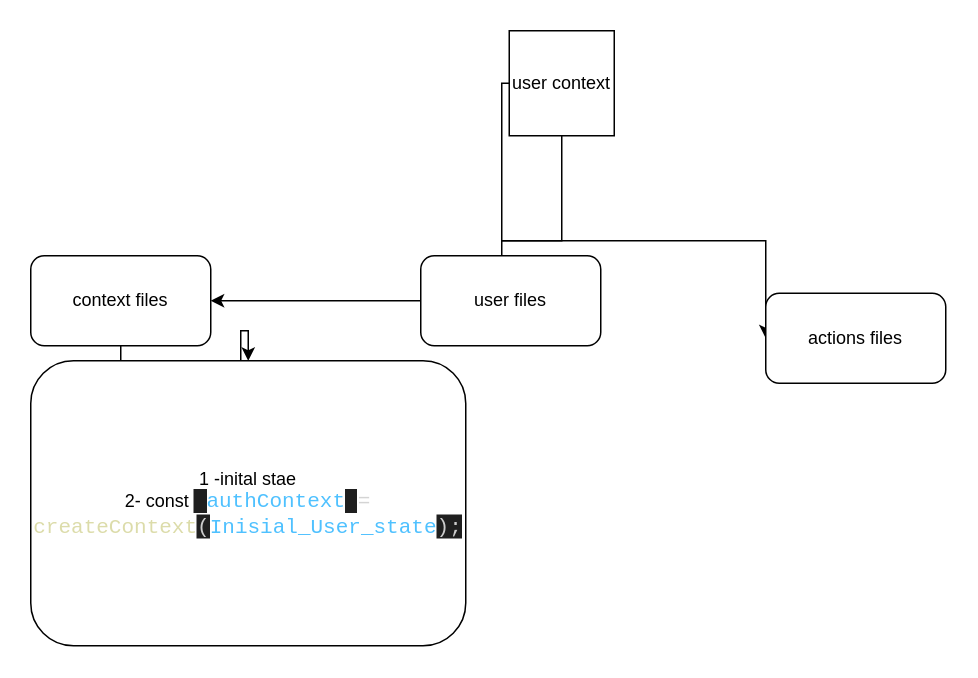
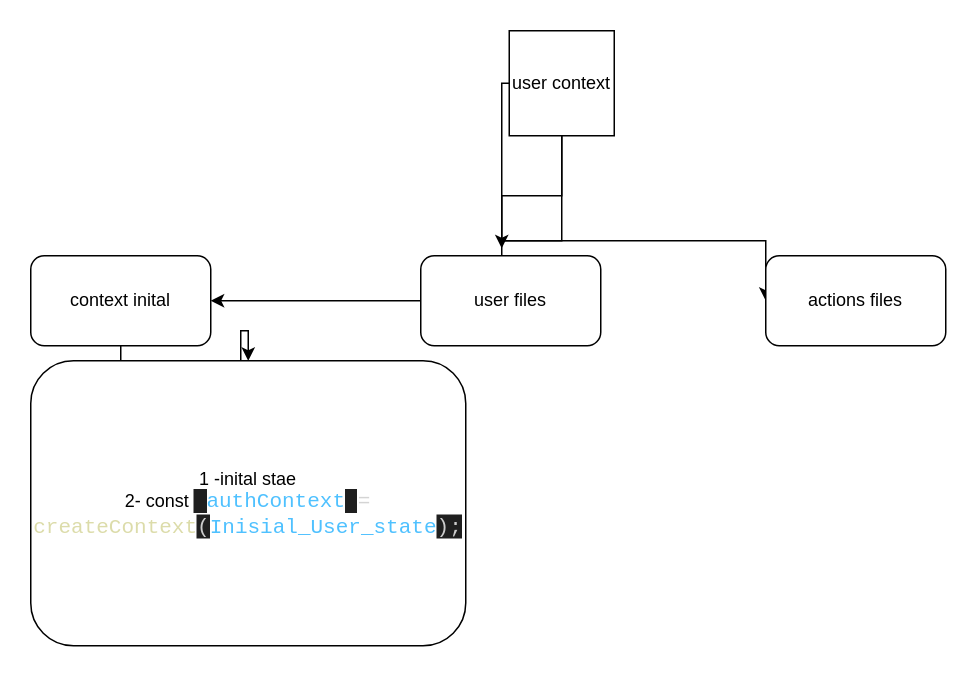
none -> (532, 196)
(121, 301) -> (121, 301)
(856, 338) -> (856, 301)
